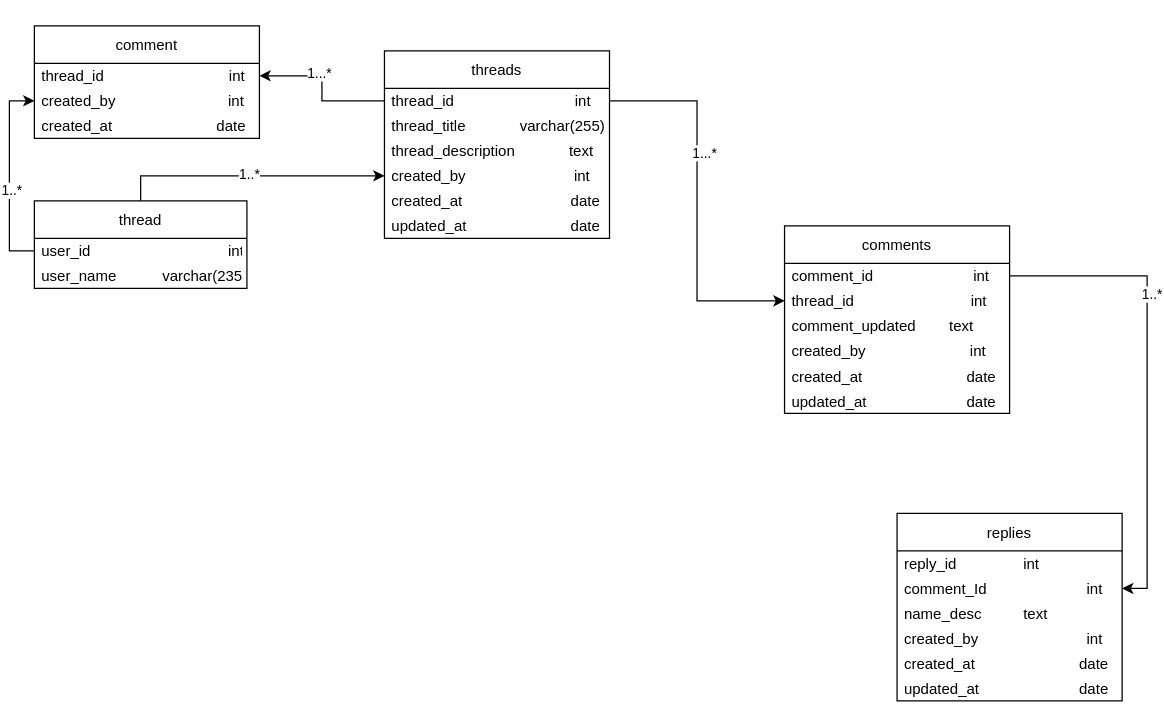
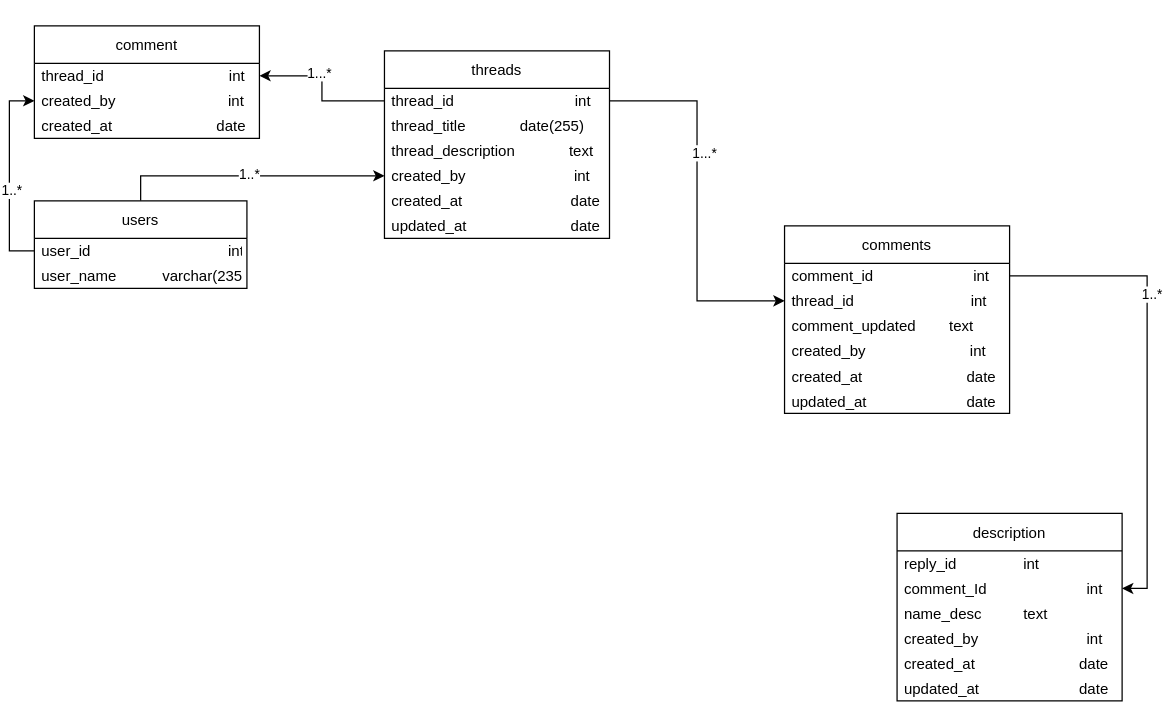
(531, 126) -> (518, 126)
(140, 220) -> (140, 220)
(1009, 533) -> (1009, 533)
